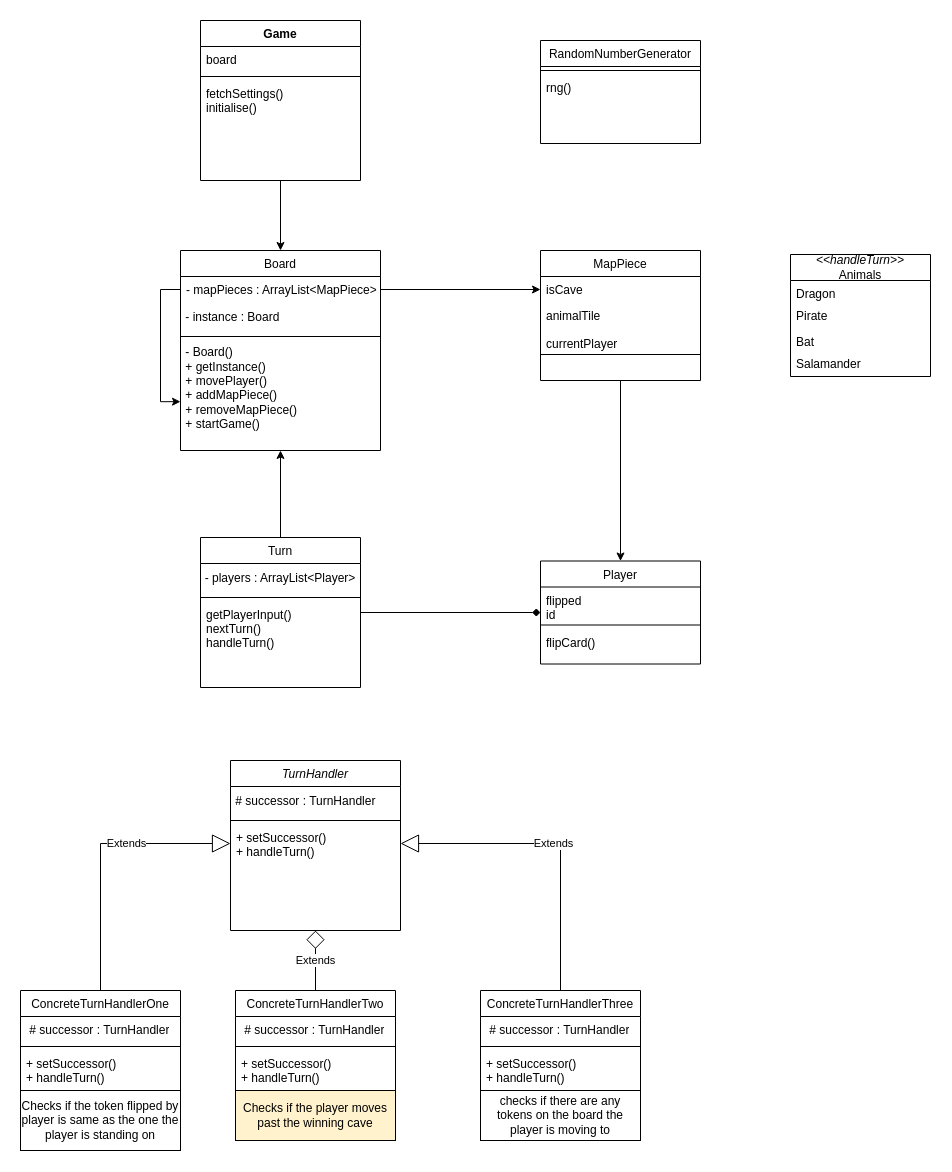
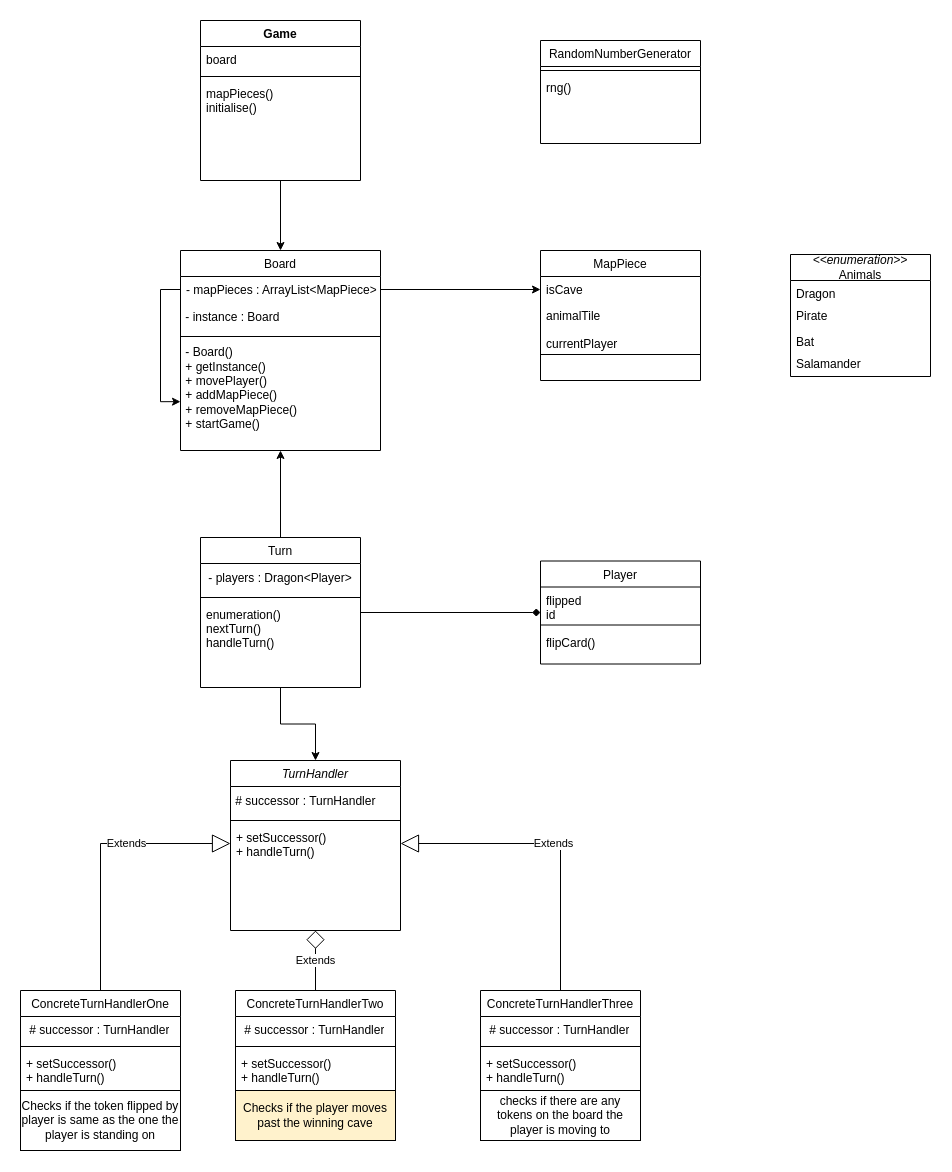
(255, 102) -> (242, 102)
(861, 268) -> (861, 268)
(621, 468) -> none
(281, 579) -> (281, 579)
(258, 615) -> (248, 615)
none -> (296, 724)
